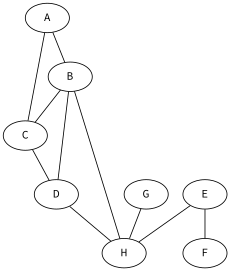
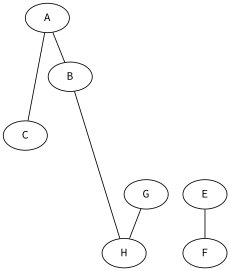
(48, 106) -> none
(56, 194) -> none
(165, 224) -> none
